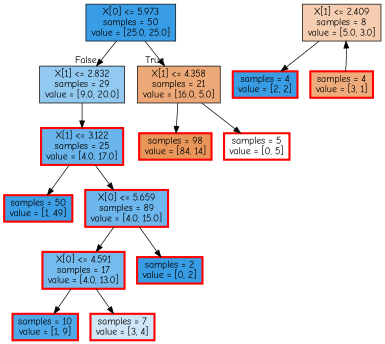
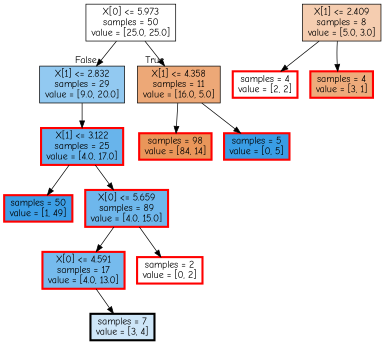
(131, 23) -> (131, 23)
(346, 60) -> (337, 53)
(179, 85) -> (179, 85)
(265, 85) -> (265, 85)
(257, 146) -> (257, 146)
(170, 270) -> (170, 270)
(45, 327) -> none
(122, 327) -> (122, 327)
